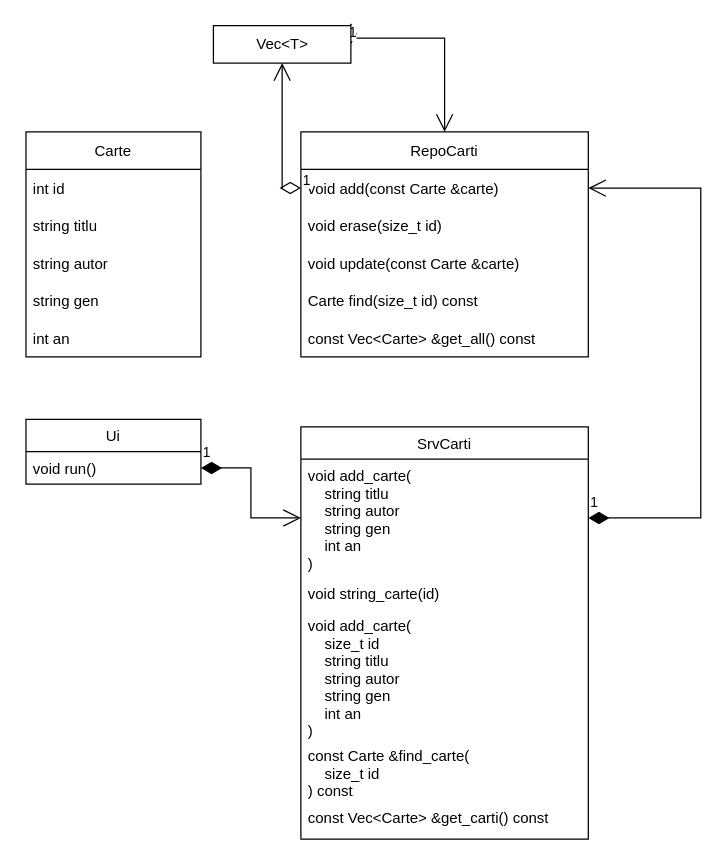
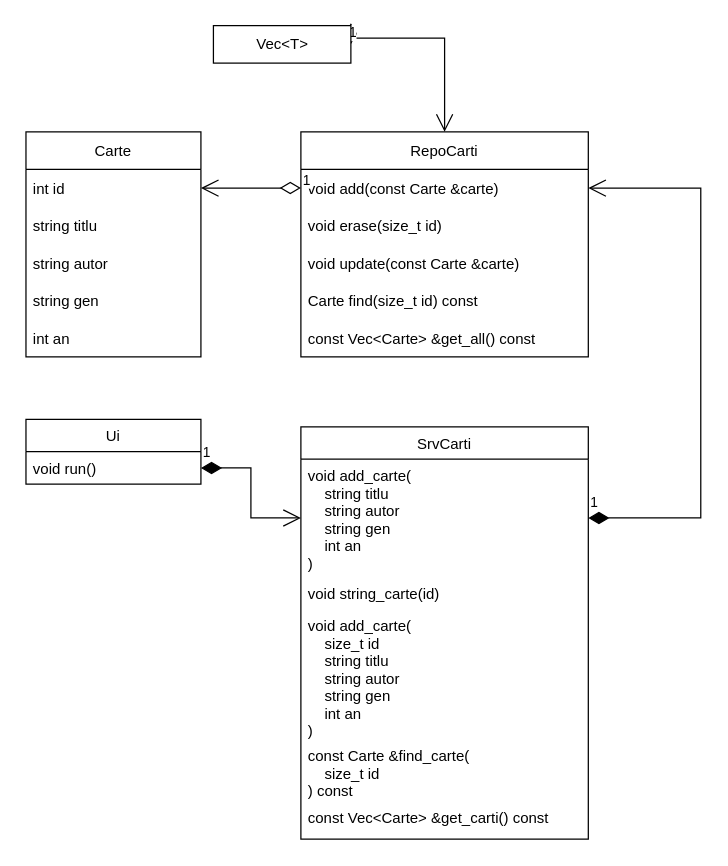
(282, 128) -> (243, 188)
